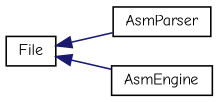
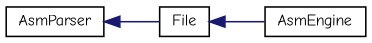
(92, 37) -> (140, 22)
